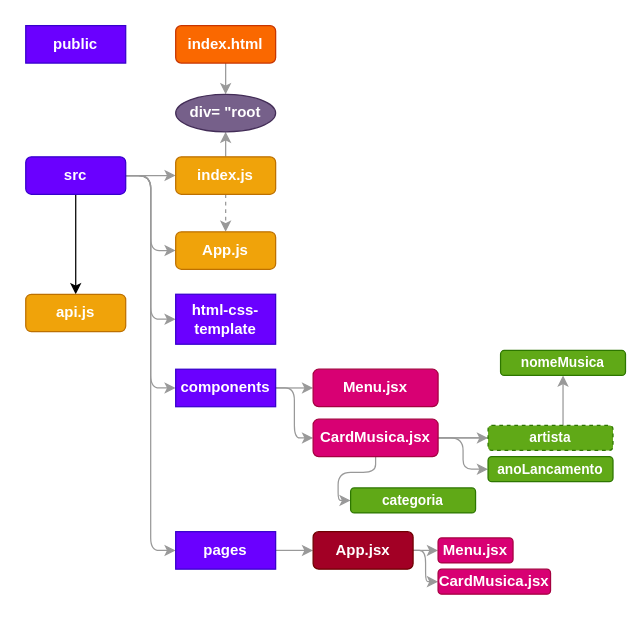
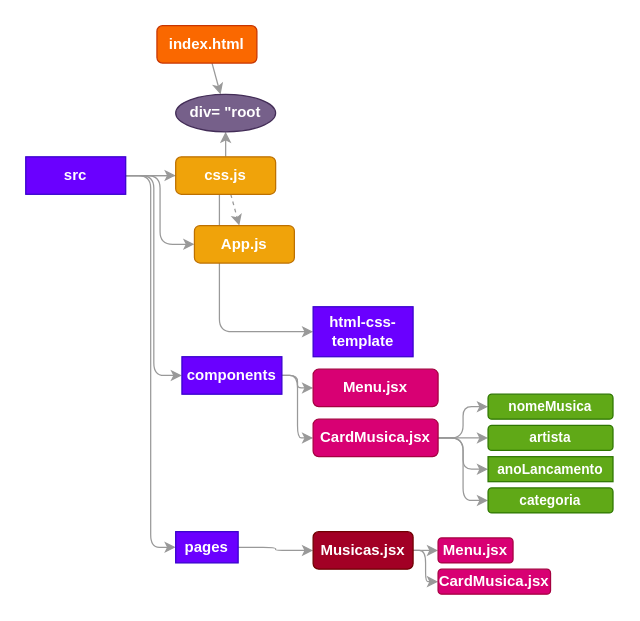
(76, 44) -> none
(226, 44) -> (207, 44)
(76, 176) -> (76, 176)
(226, 176) -> (226, 176)
(76, 240) -> none
(226, 251) -> (244, 244)
(76, 313) -> none
(226, 319) -> (363, 332)
(563, 363) -> (551, 407)
(226, 388) -> (232, 376)
(551, 438) -> (551, 438)
(551, 469) -> (551, 469)
(413, 501) -> (551, 501)
(226, 551) -> (207, 548)
(363, 551) -> (363, 551)
